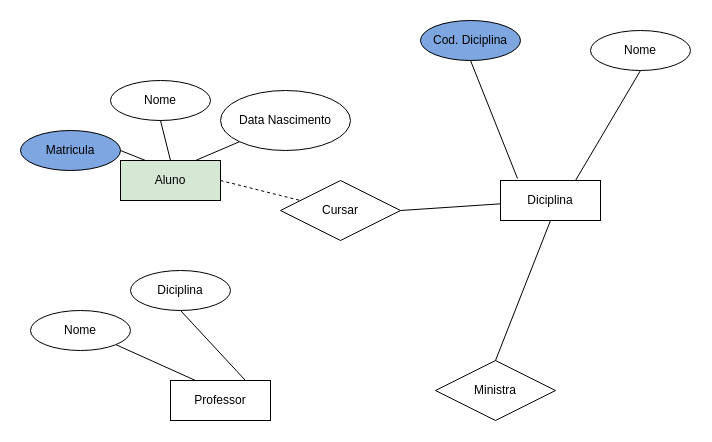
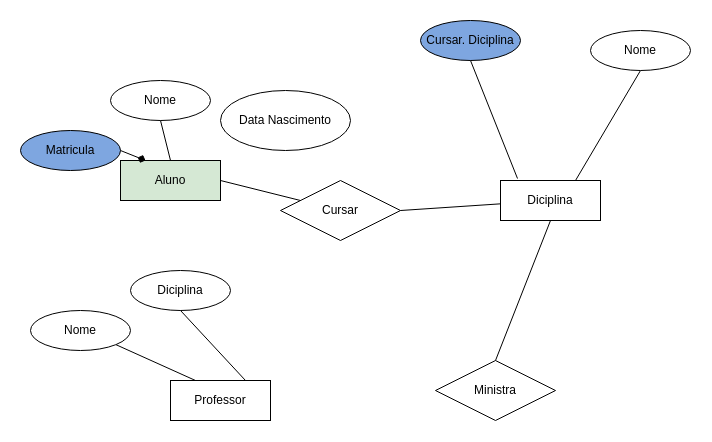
(471, 41) -> (471, 41)
(218, 151) -> none
(141, 159) -> (136, 157)
(260, 190) -> (260, 190)
